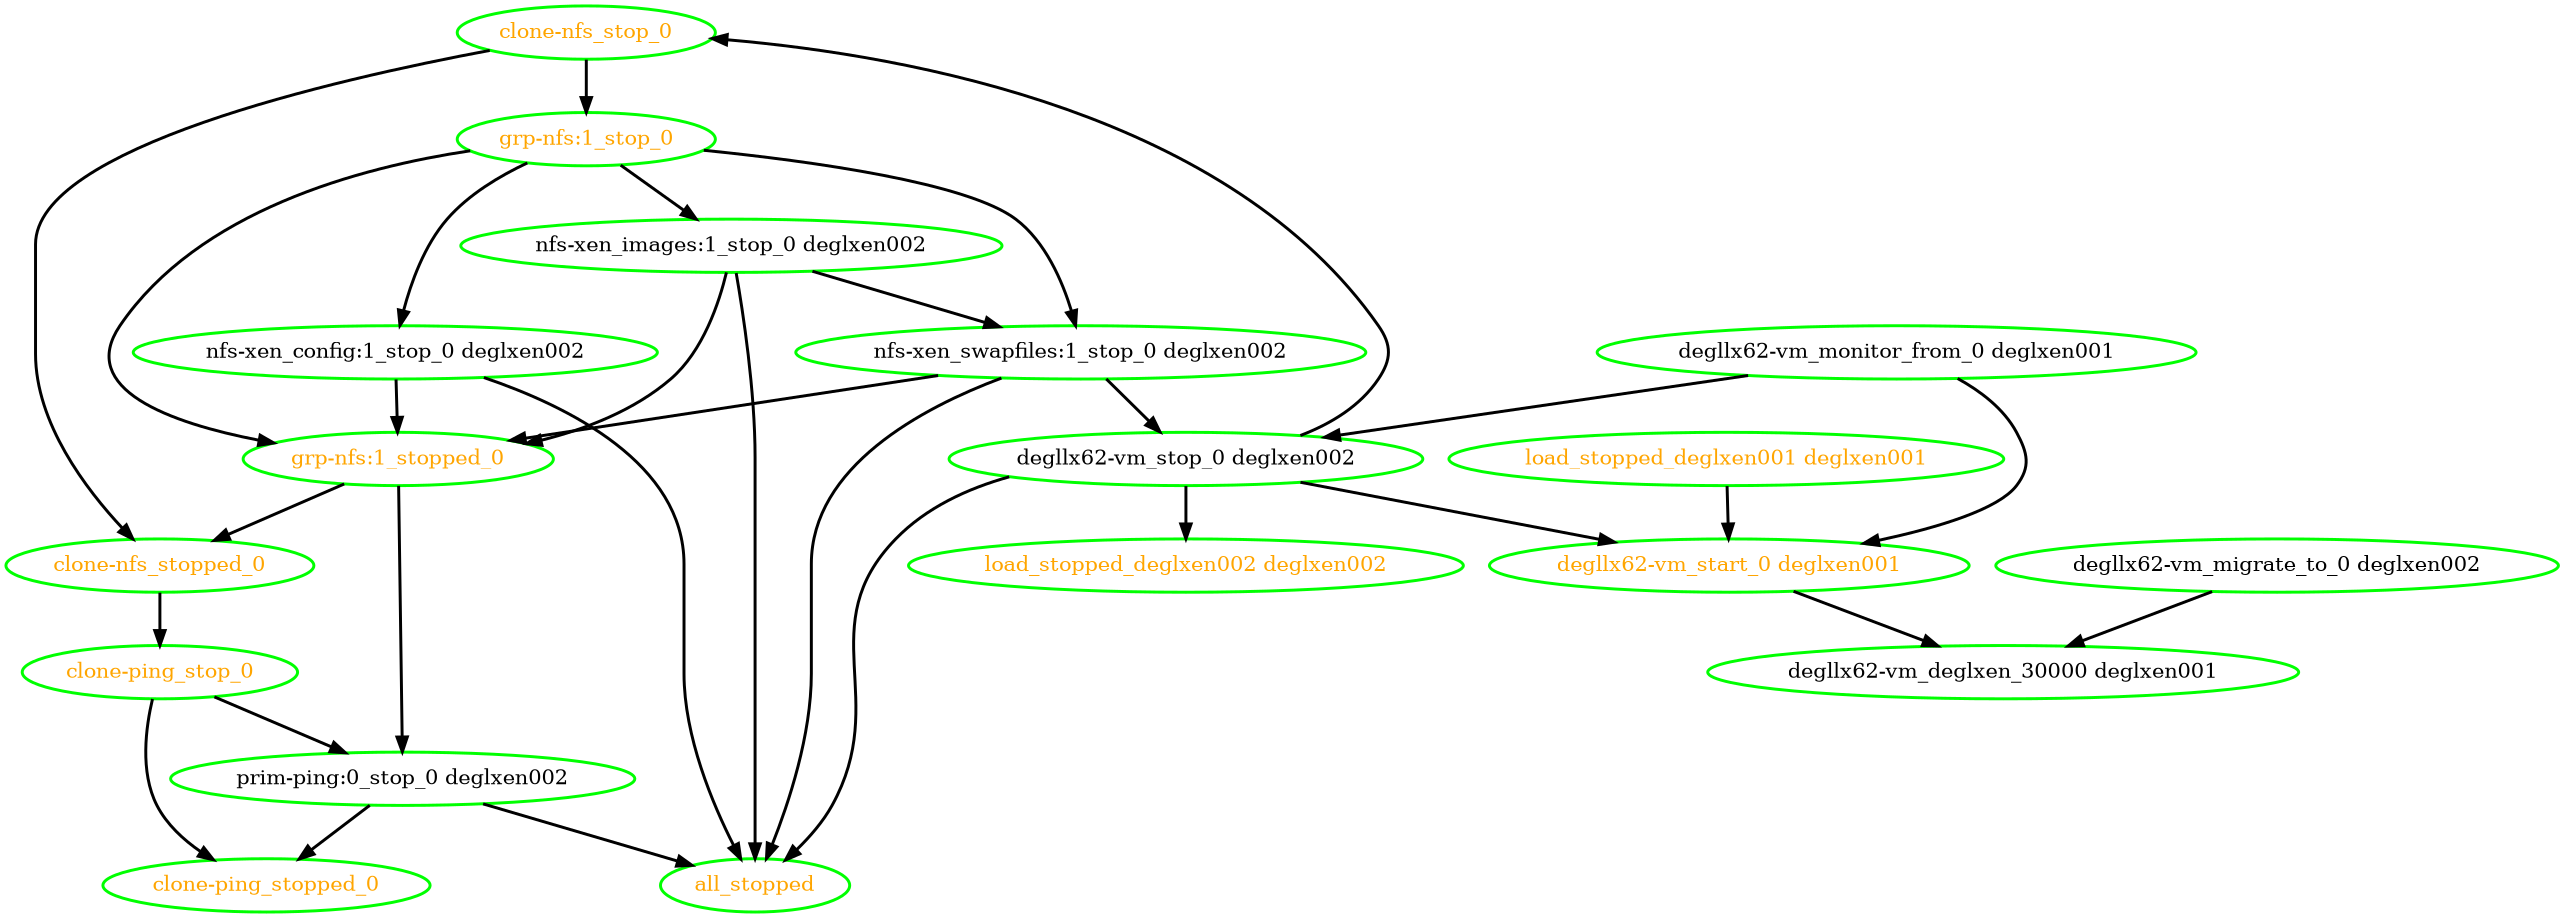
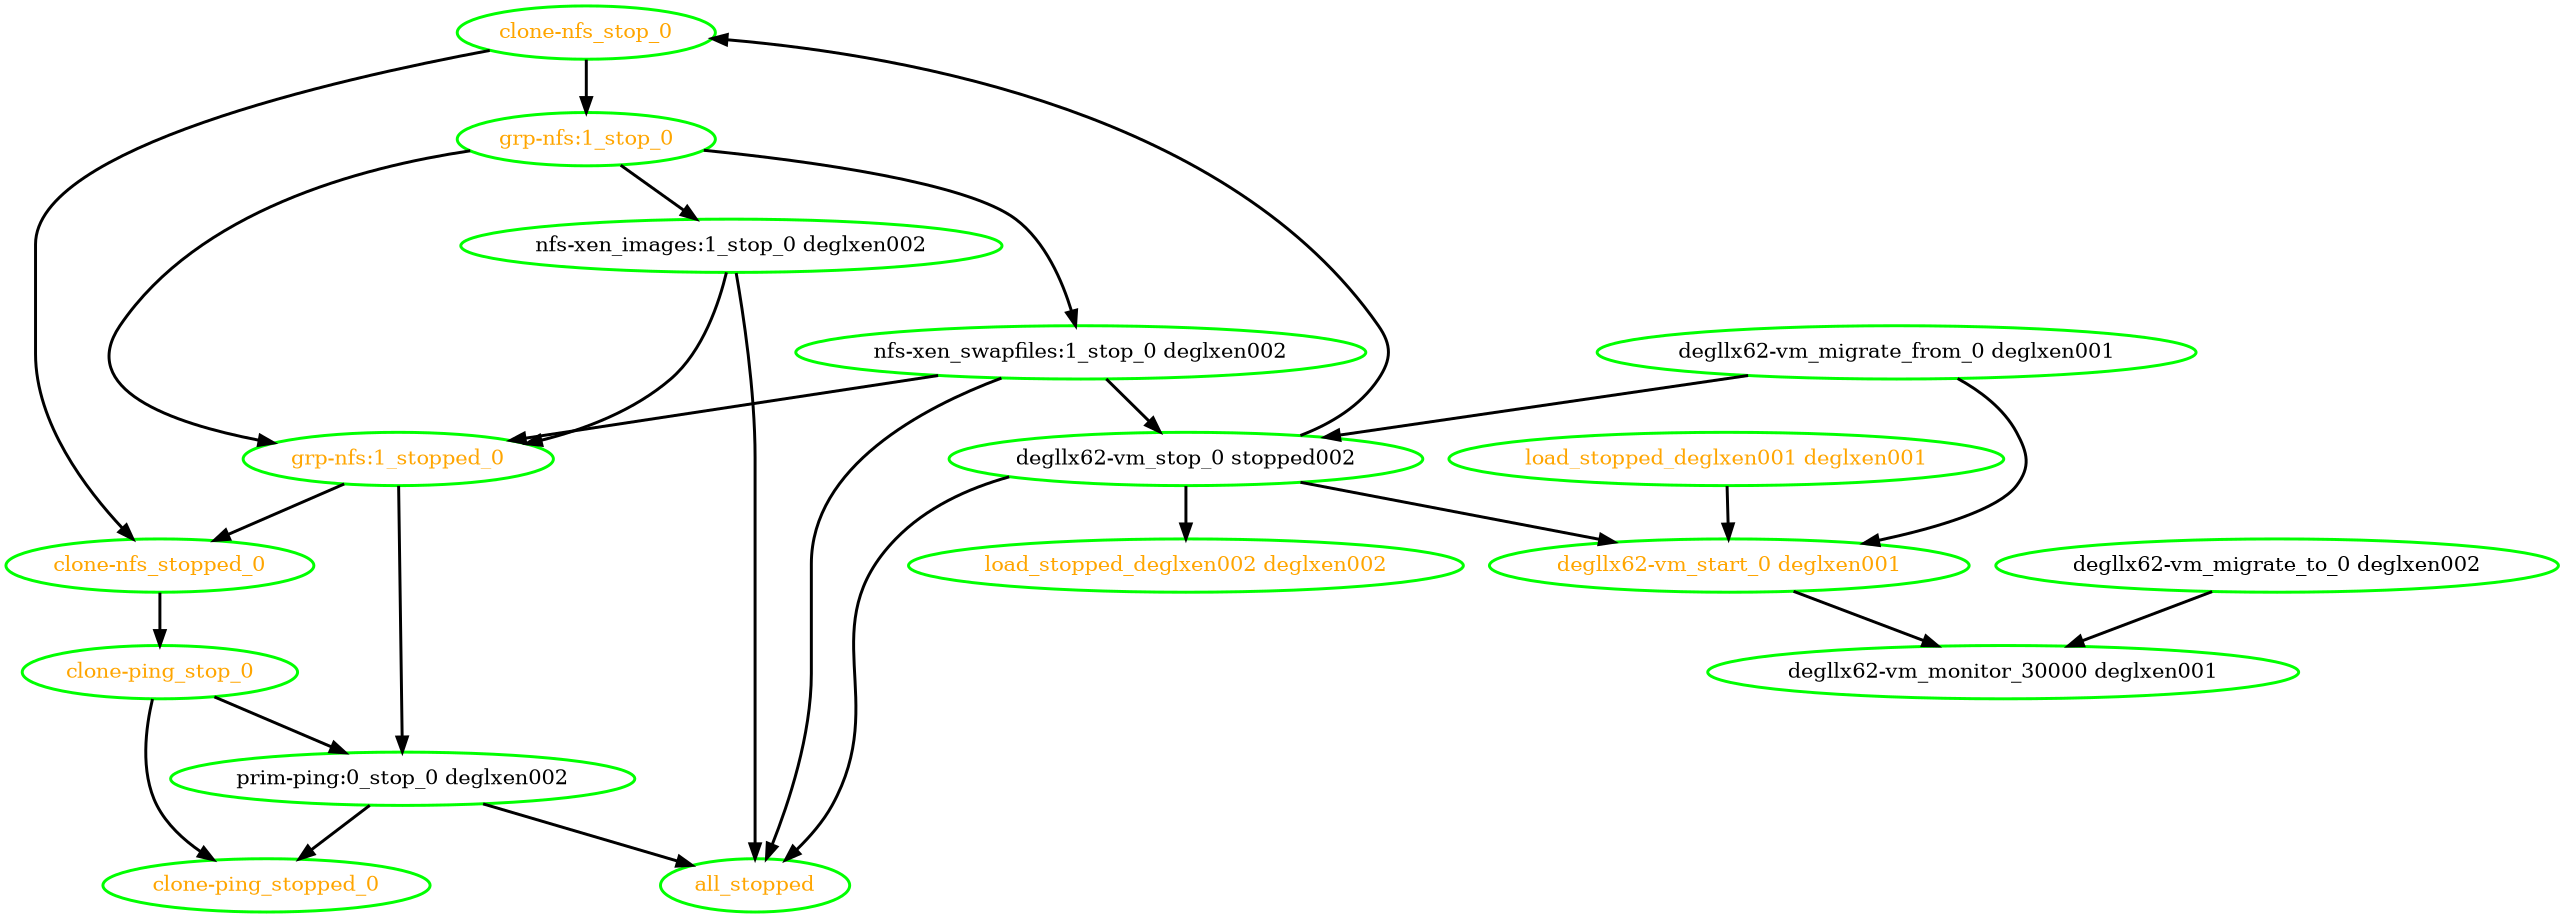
(899, 297) -> none
(395, 352) -> none
(1897, 352) -> (1897, 352)
(1186, 459) -> (1186, 459)
(2003, 672) -> (2003, 672)
